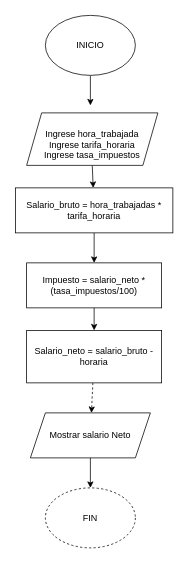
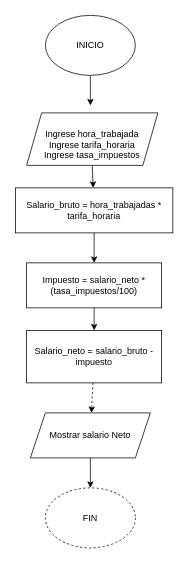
(94, 357) -> (94, 357)
